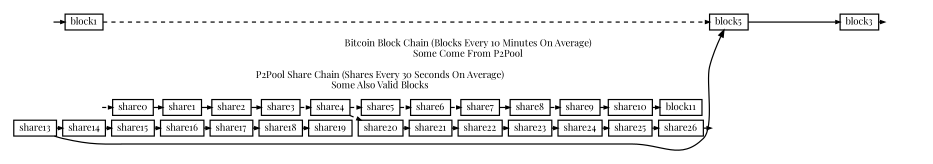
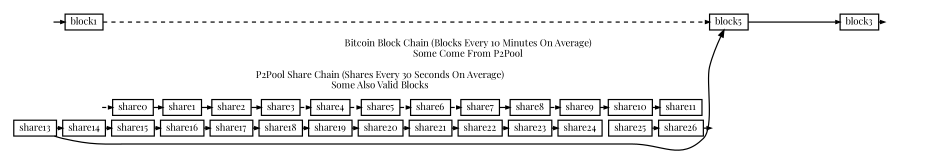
(681, 107) -> (681, 107)
(353, 117) -> (353, 128)
(603, 128) -> none
